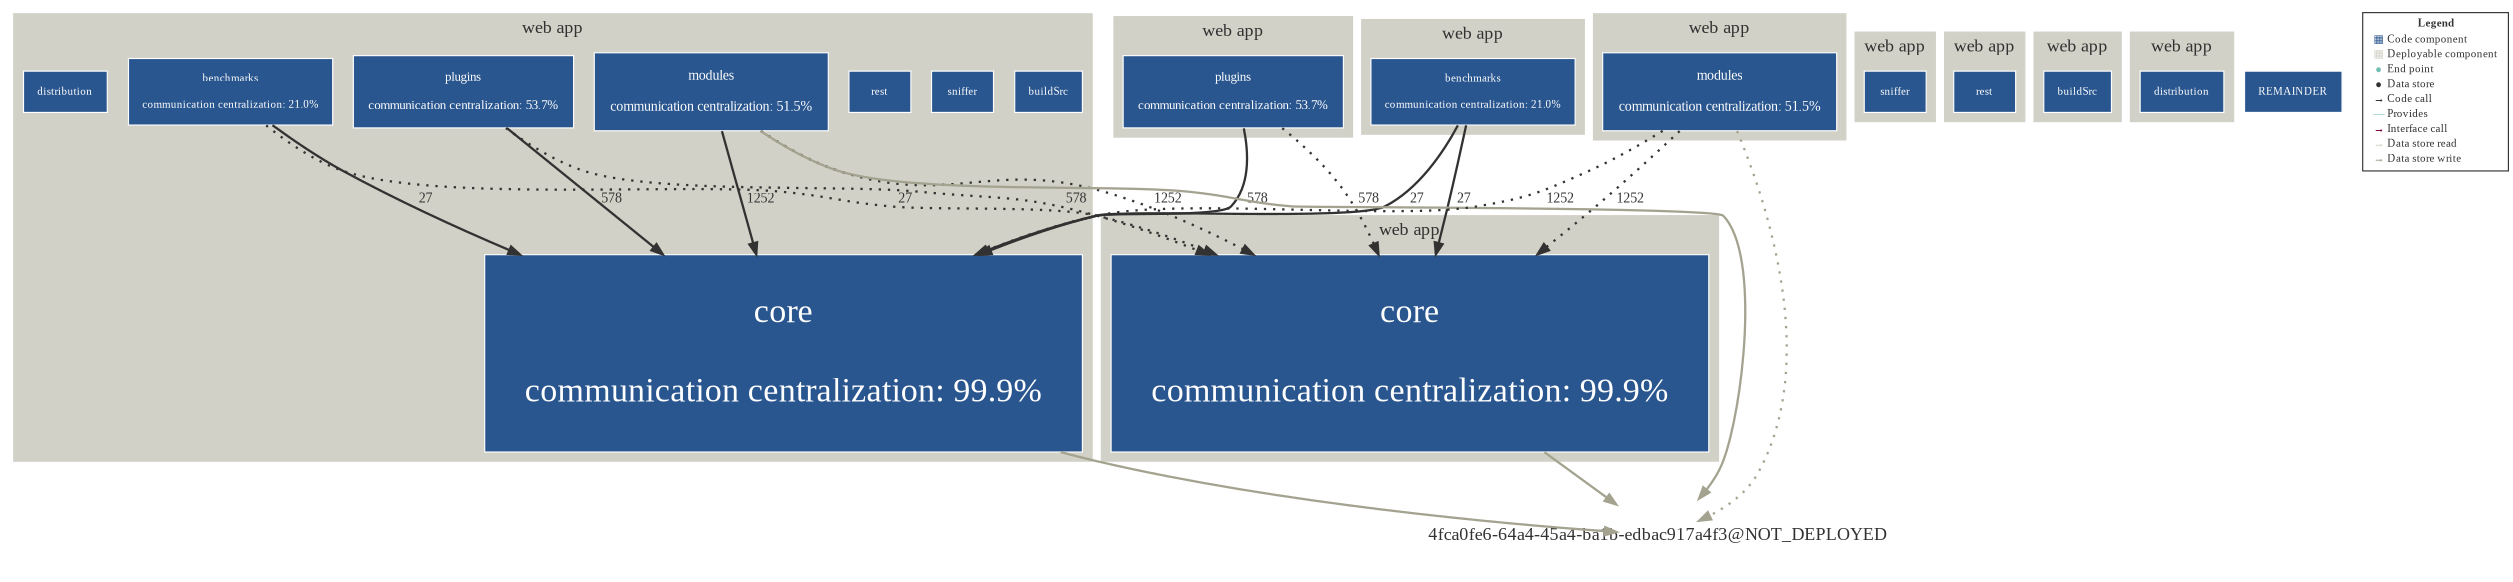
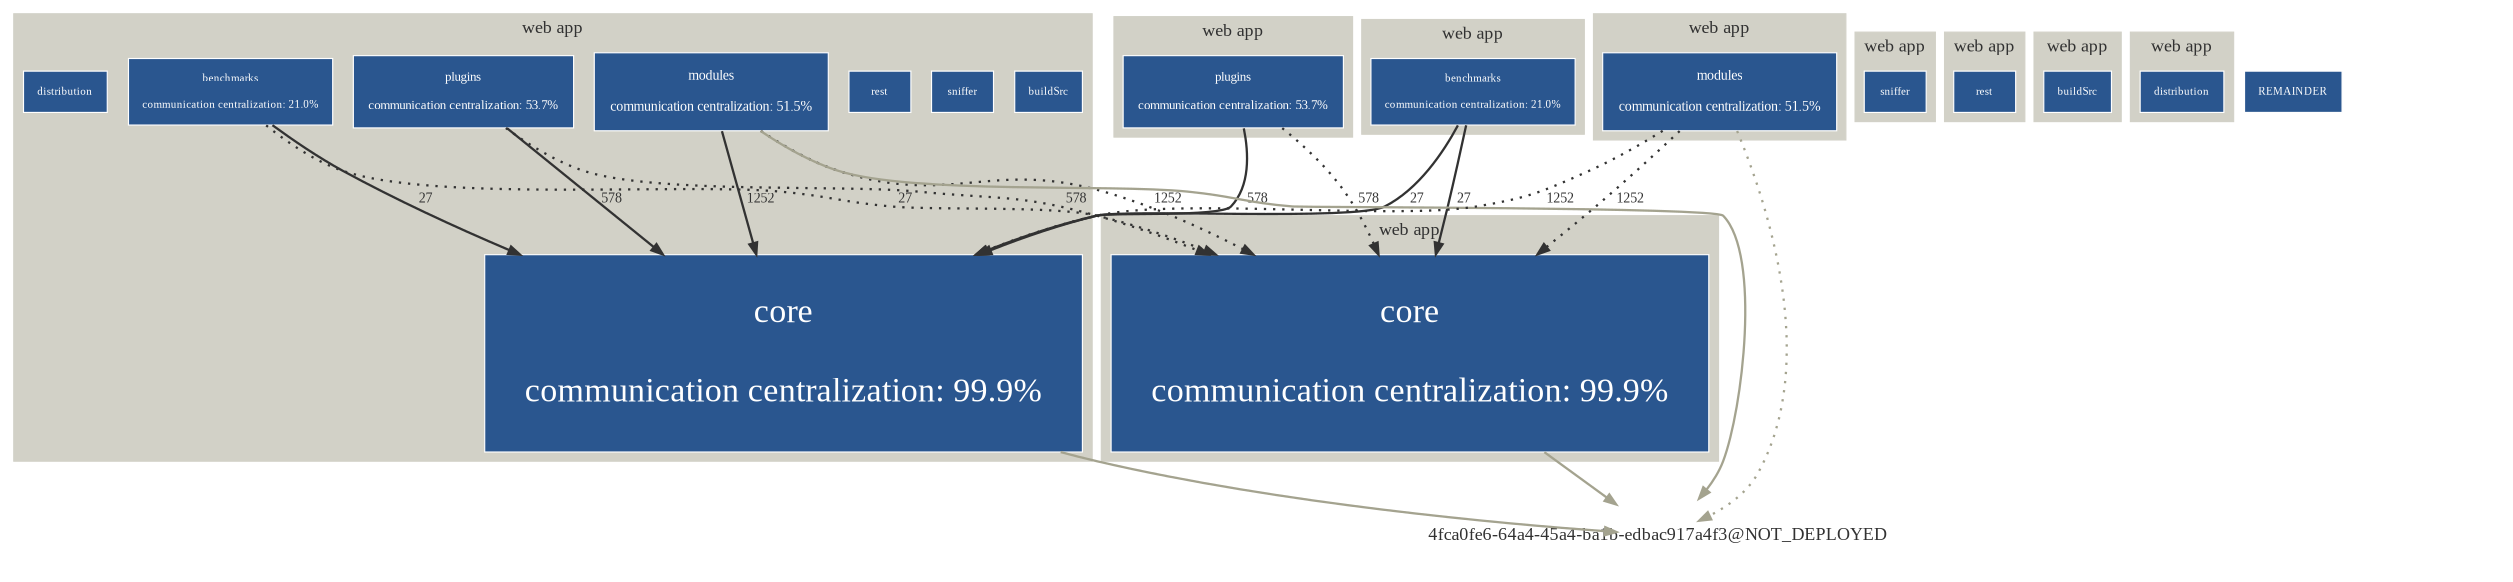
(2436, 92) -> none
